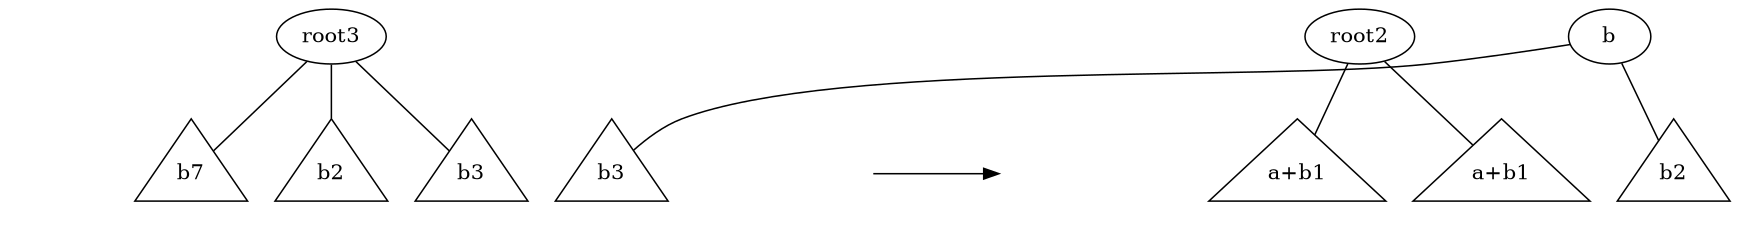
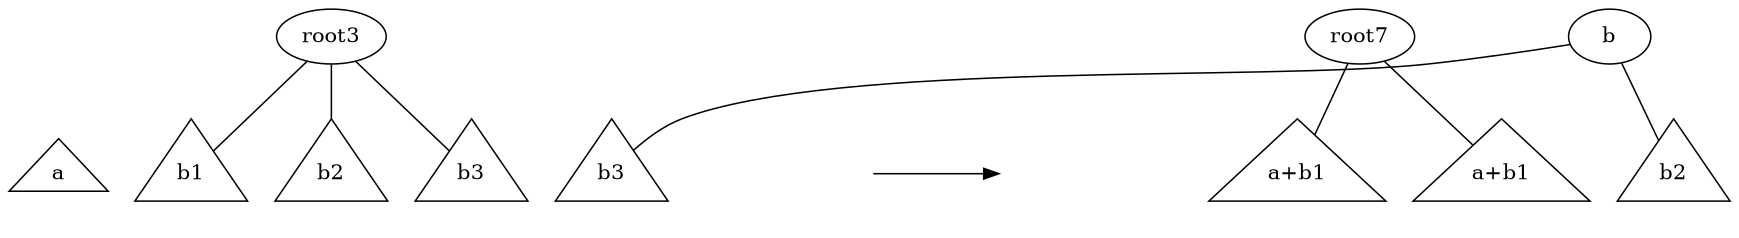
(1360, 37) -> (1360, 37)
none -> (59, 174)
(191, 174) -> (191, 174)
